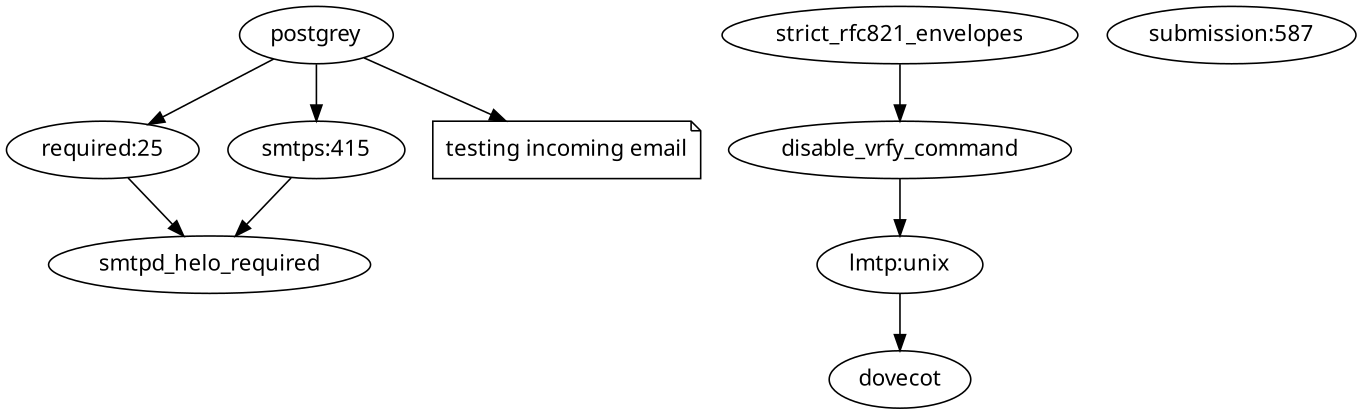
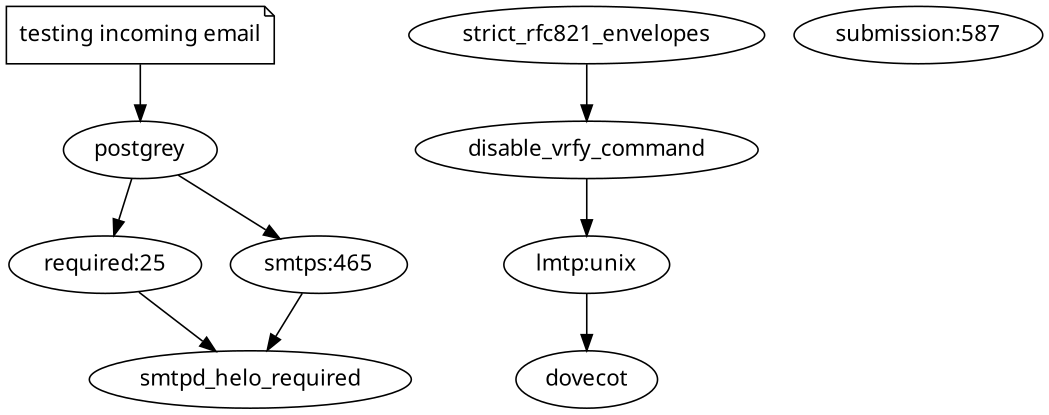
(428, 86) -> (140, 85)
(316, 150) -> (319, 265)
